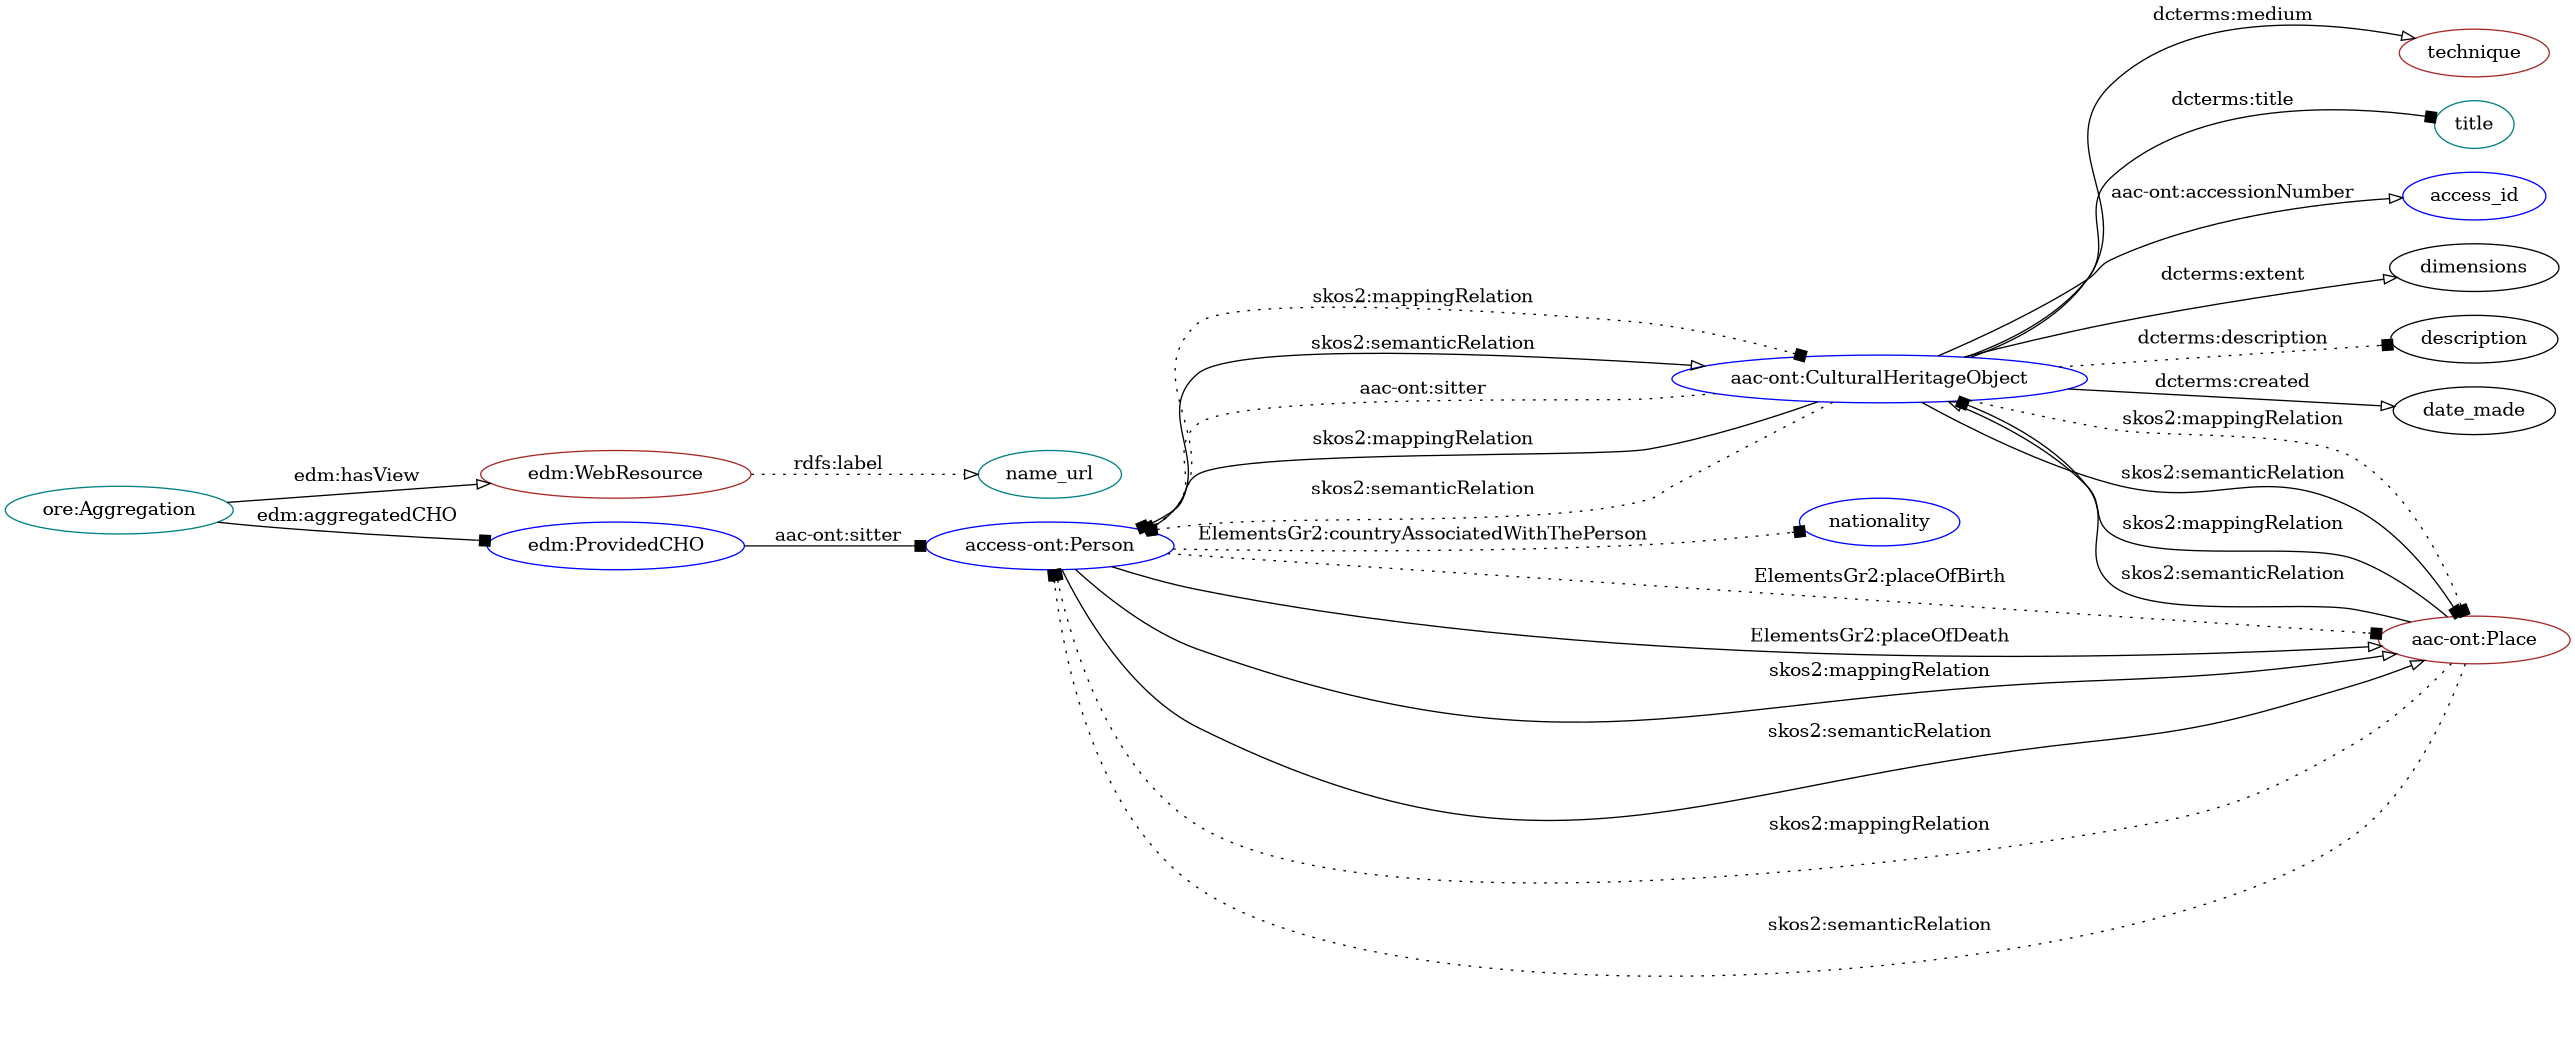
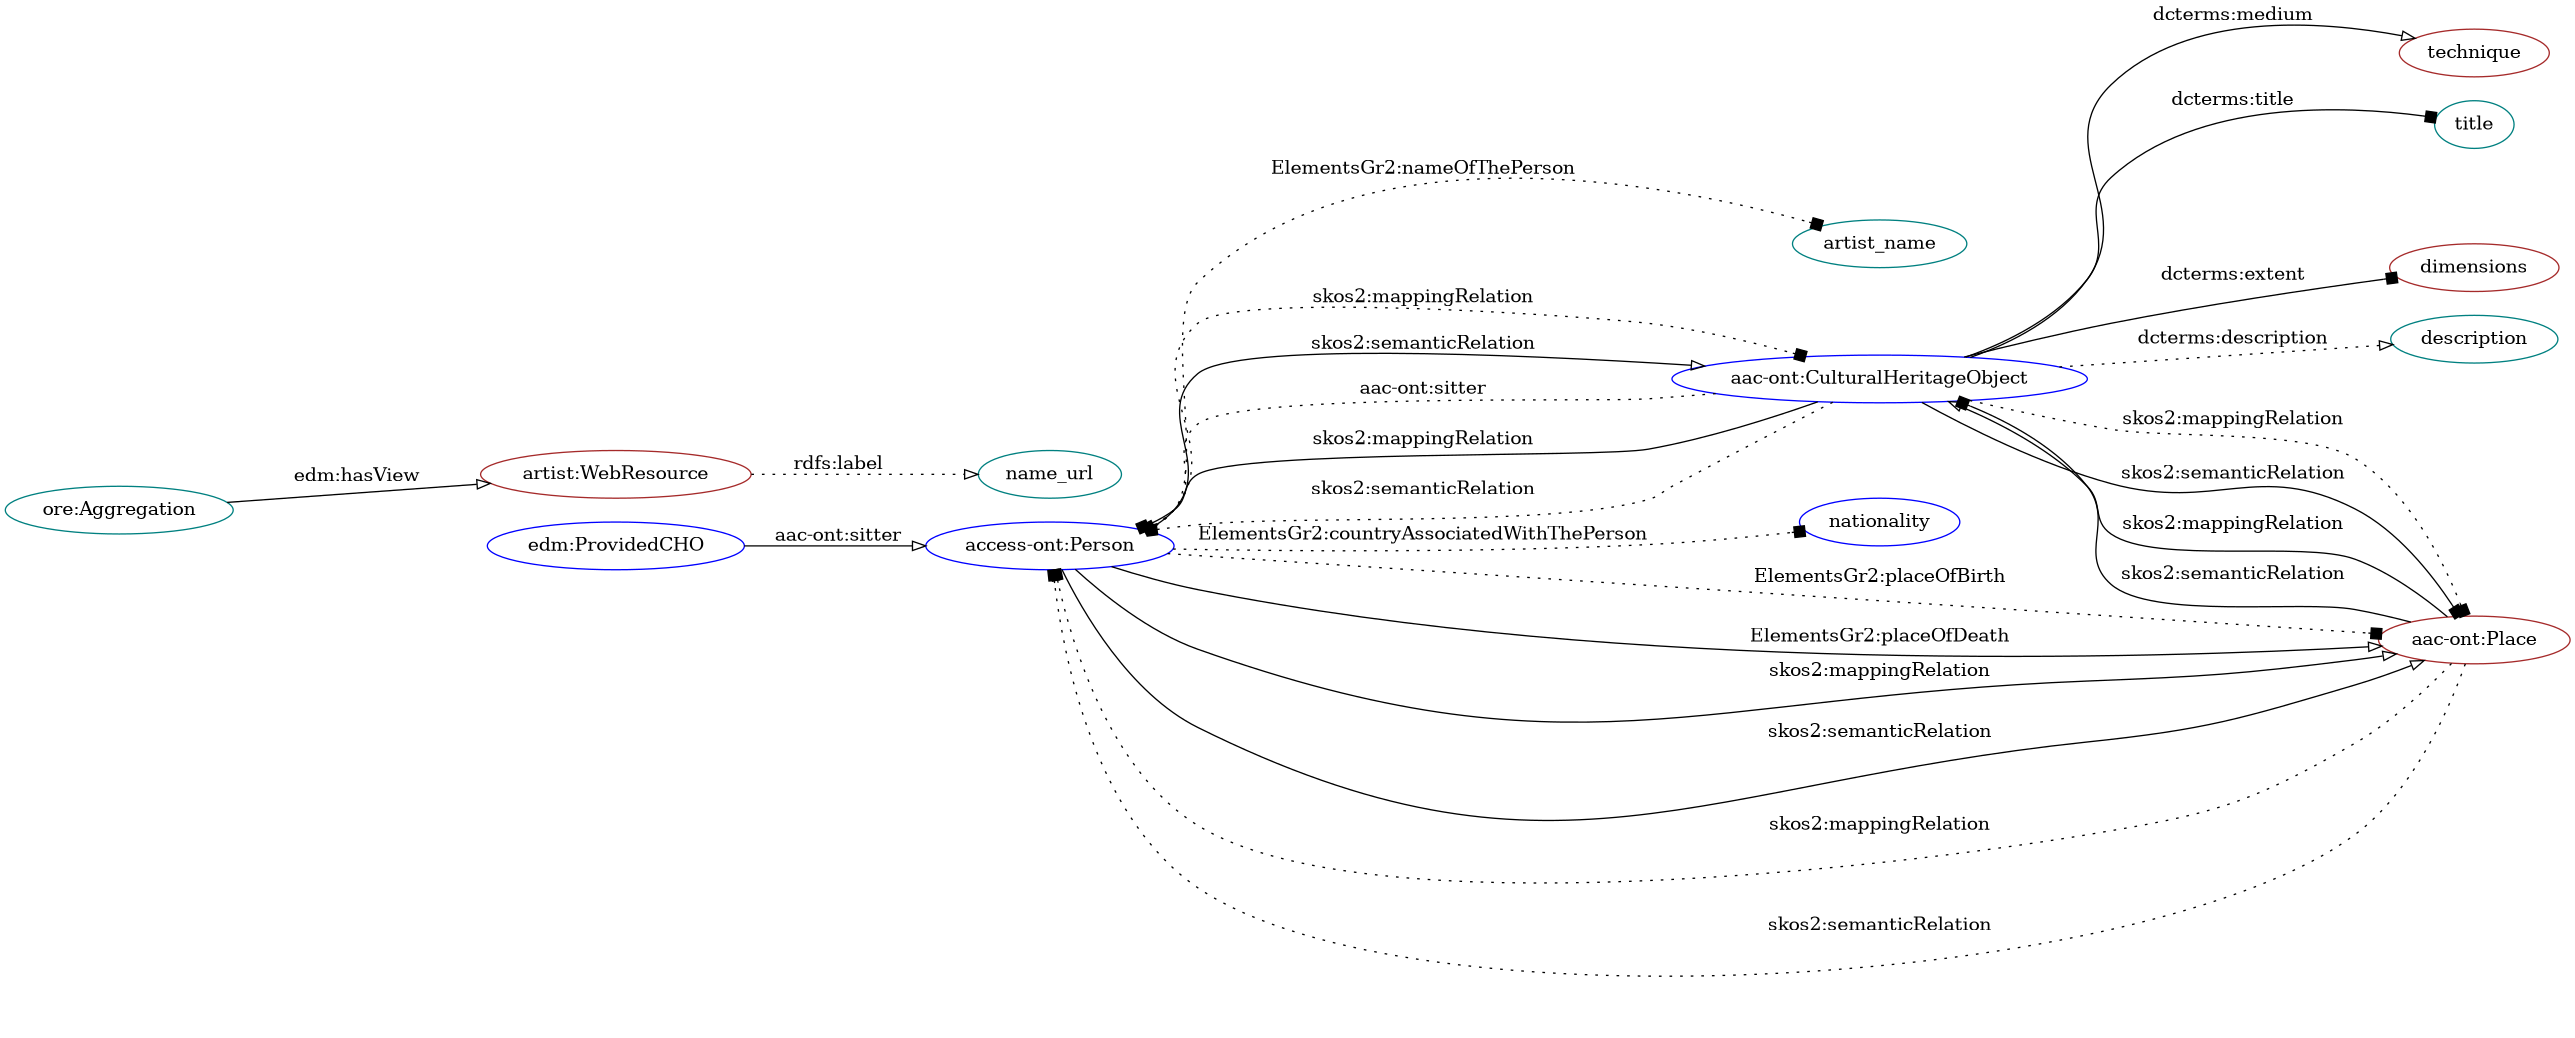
(2474, 196) -> none
none -> (1880, 244)
(2474, 268) -> (2474, 268)
(2173, 312) -> (2173, 312)
(2474, 339) -> (2474, 339)
(2219, 356) -> (2219, 356)
(2474, 411) -> none
(616, 474) -> (616, 474)
(347, 533) -> none
(828, 546) -> (828, 546)
